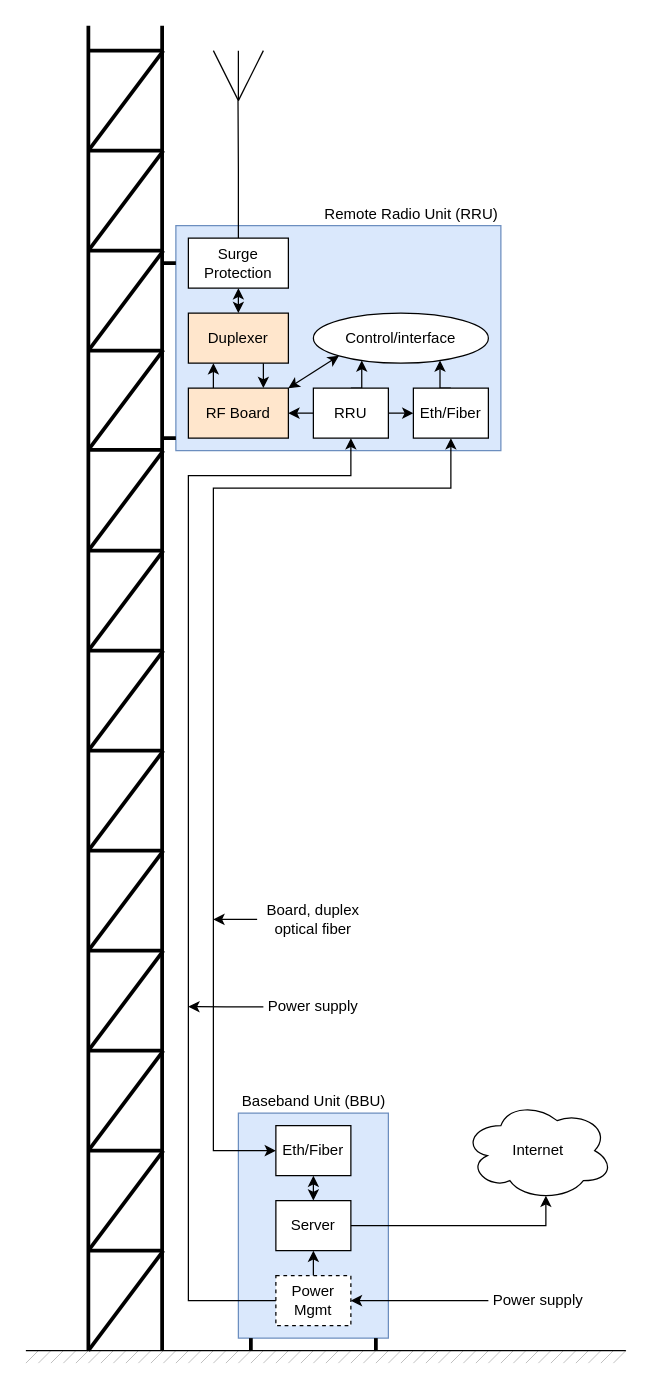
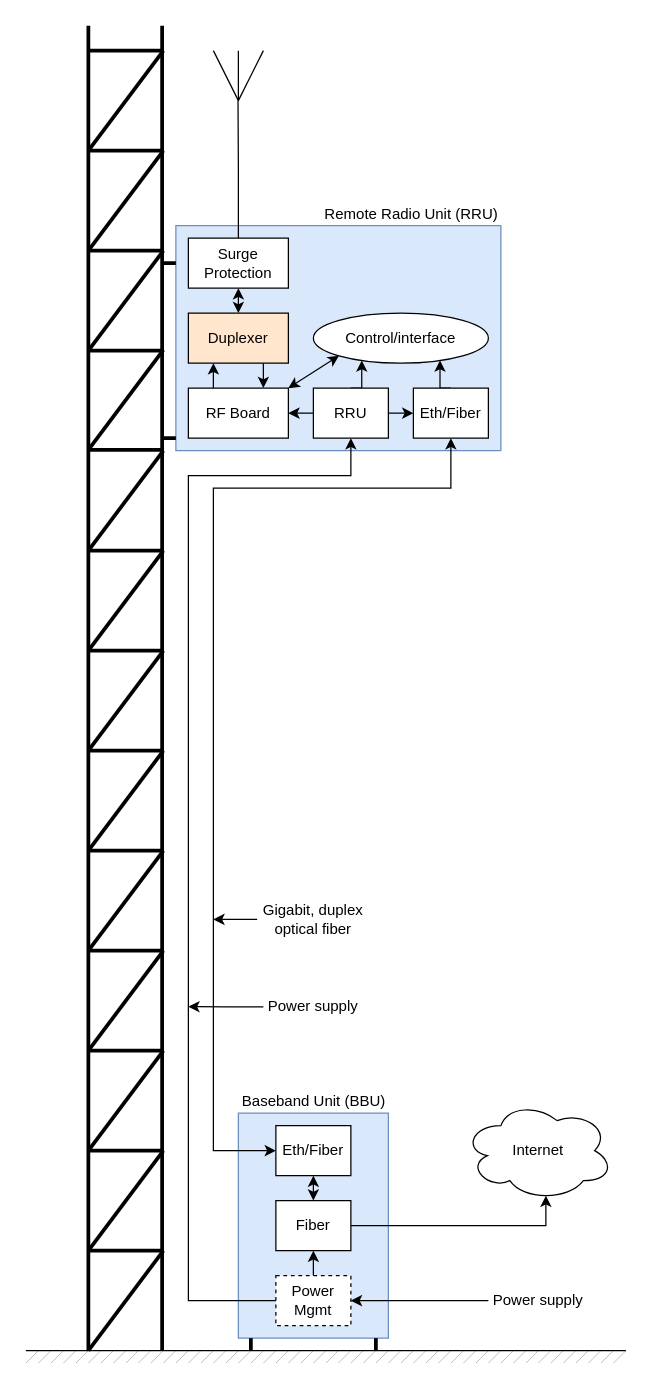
(238, 413) -> (238, 413)
(313, 919) -> (313, 919)
(313, 1226) -> (313, 1226)
